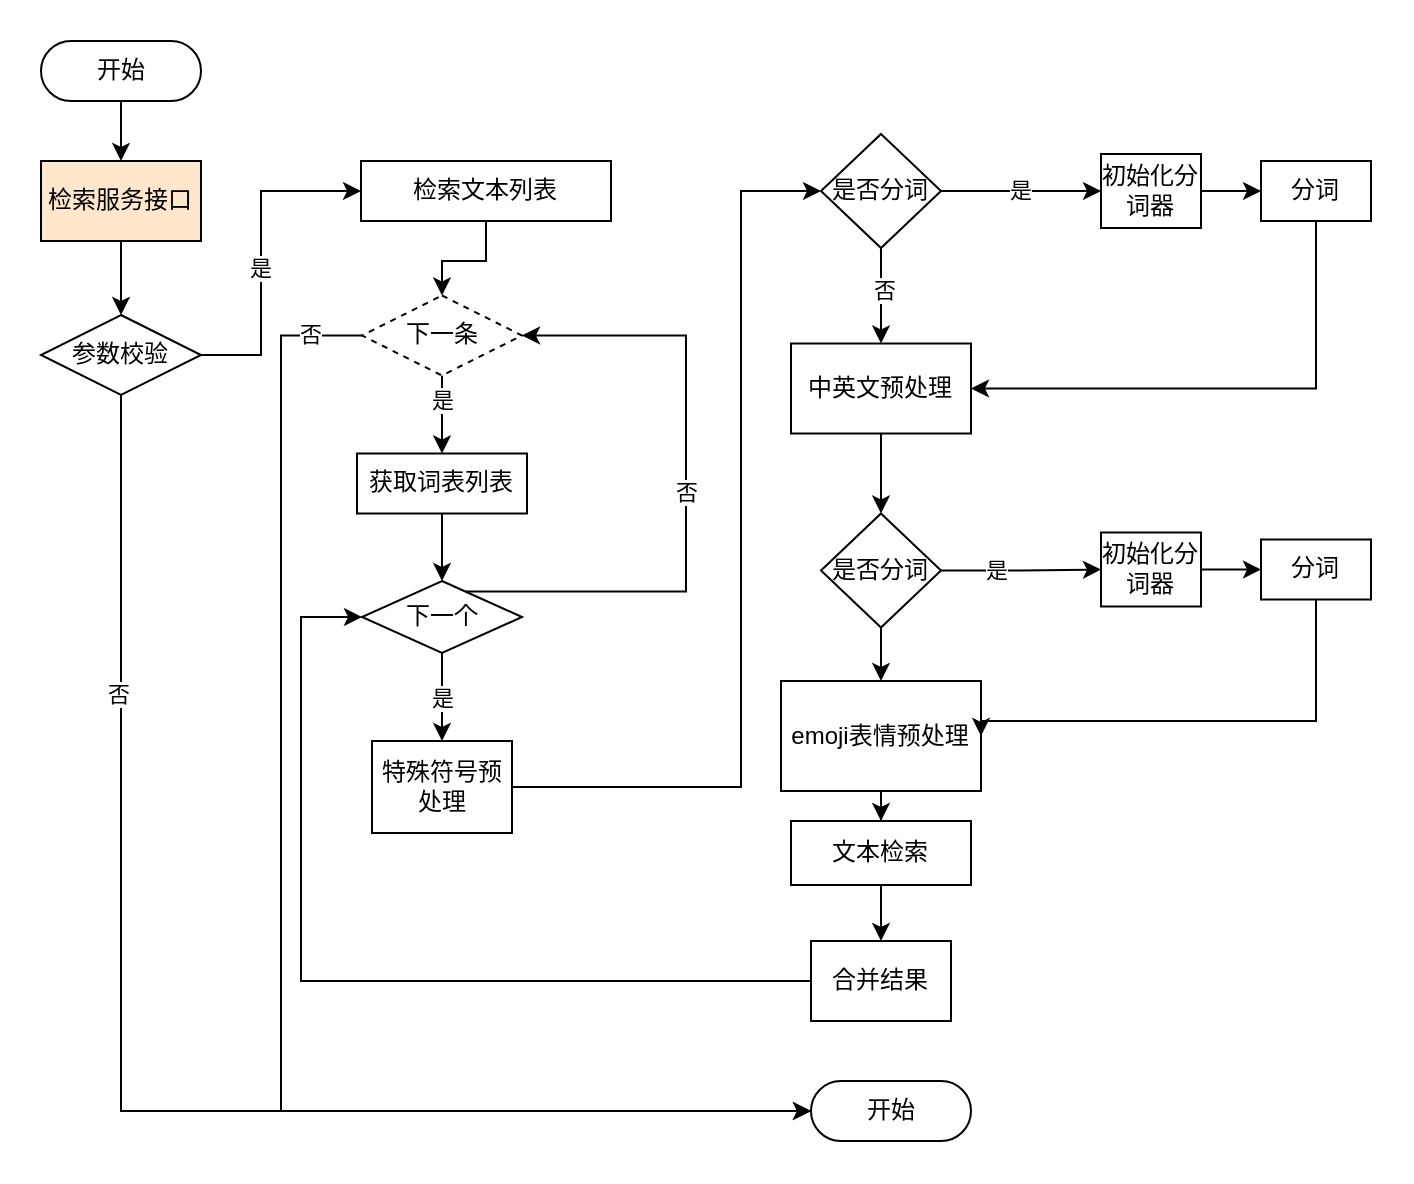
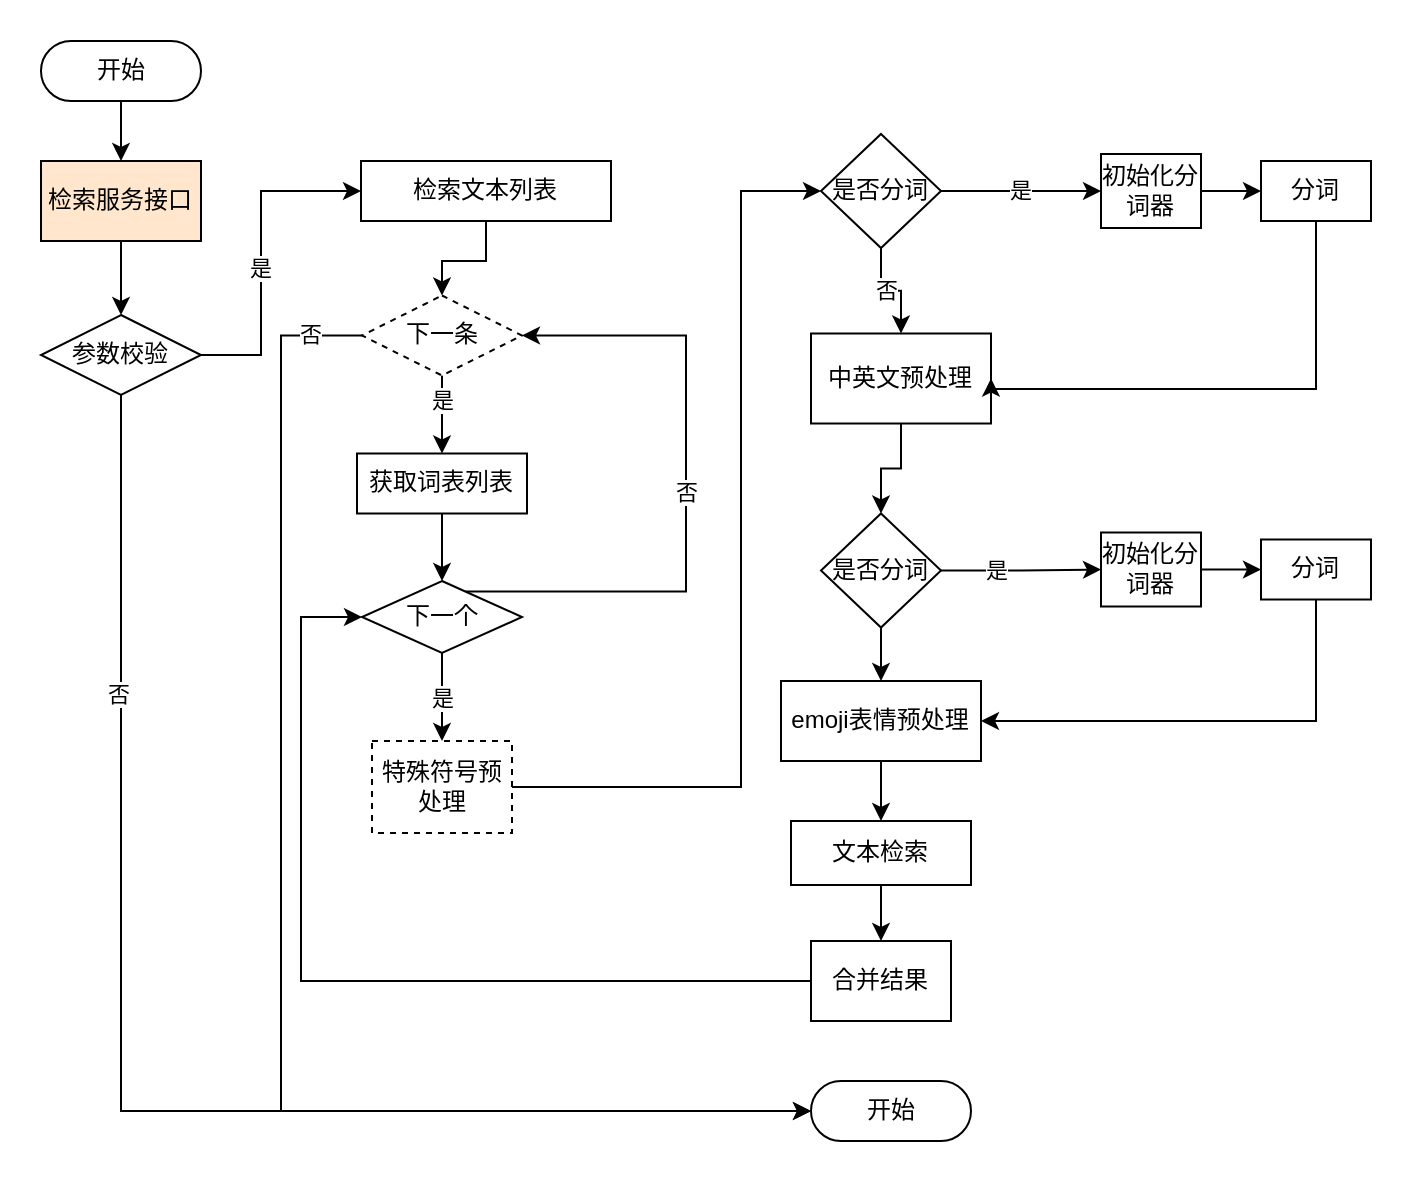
(881, 389) -> (901, 379)
(881, 736) -> (881, 721)
(442, 787) -> (442, 787)
